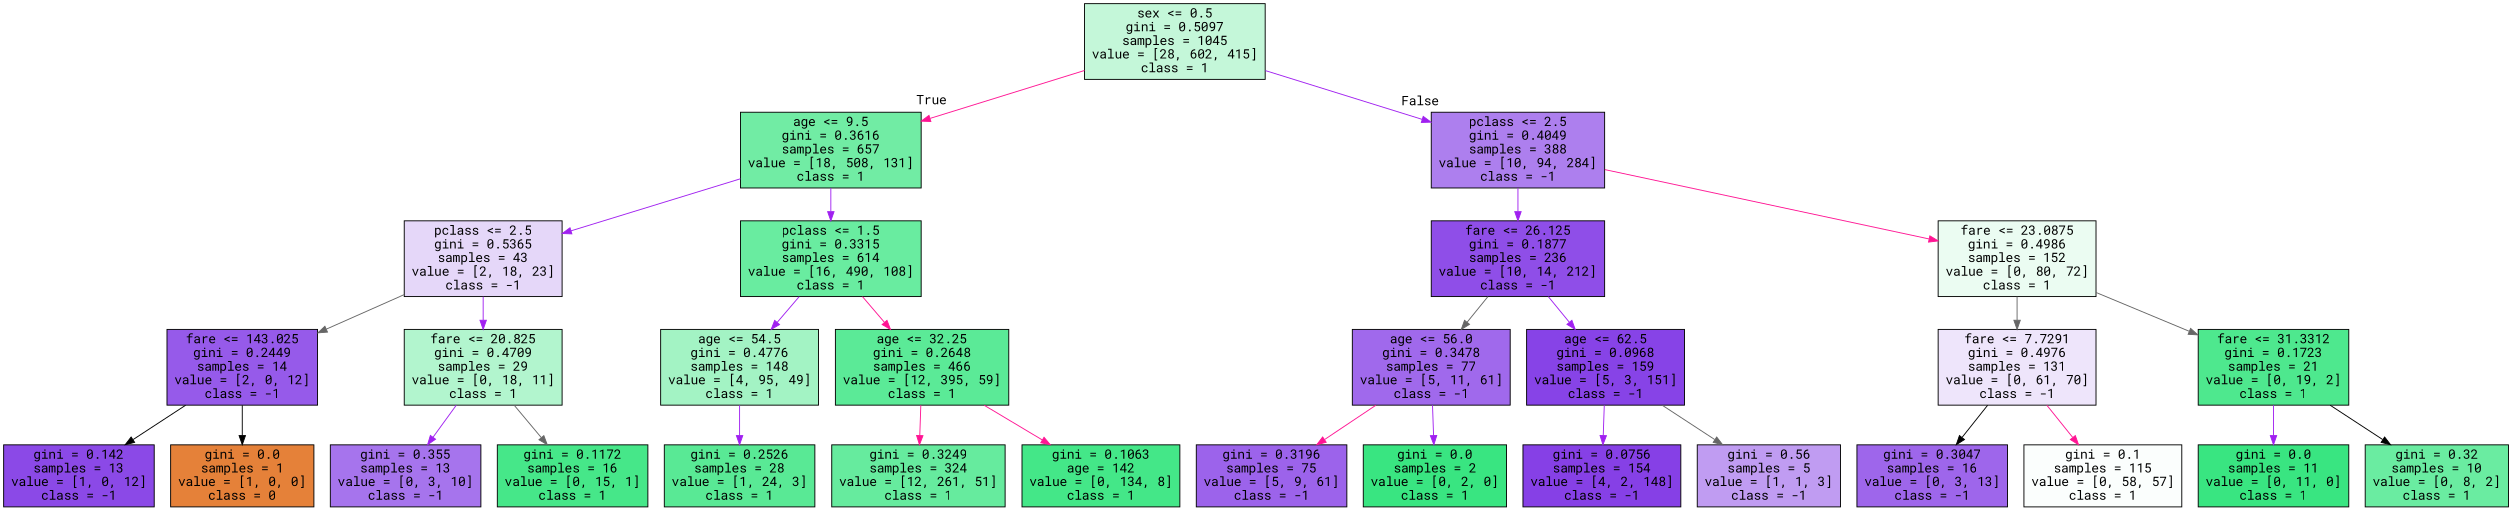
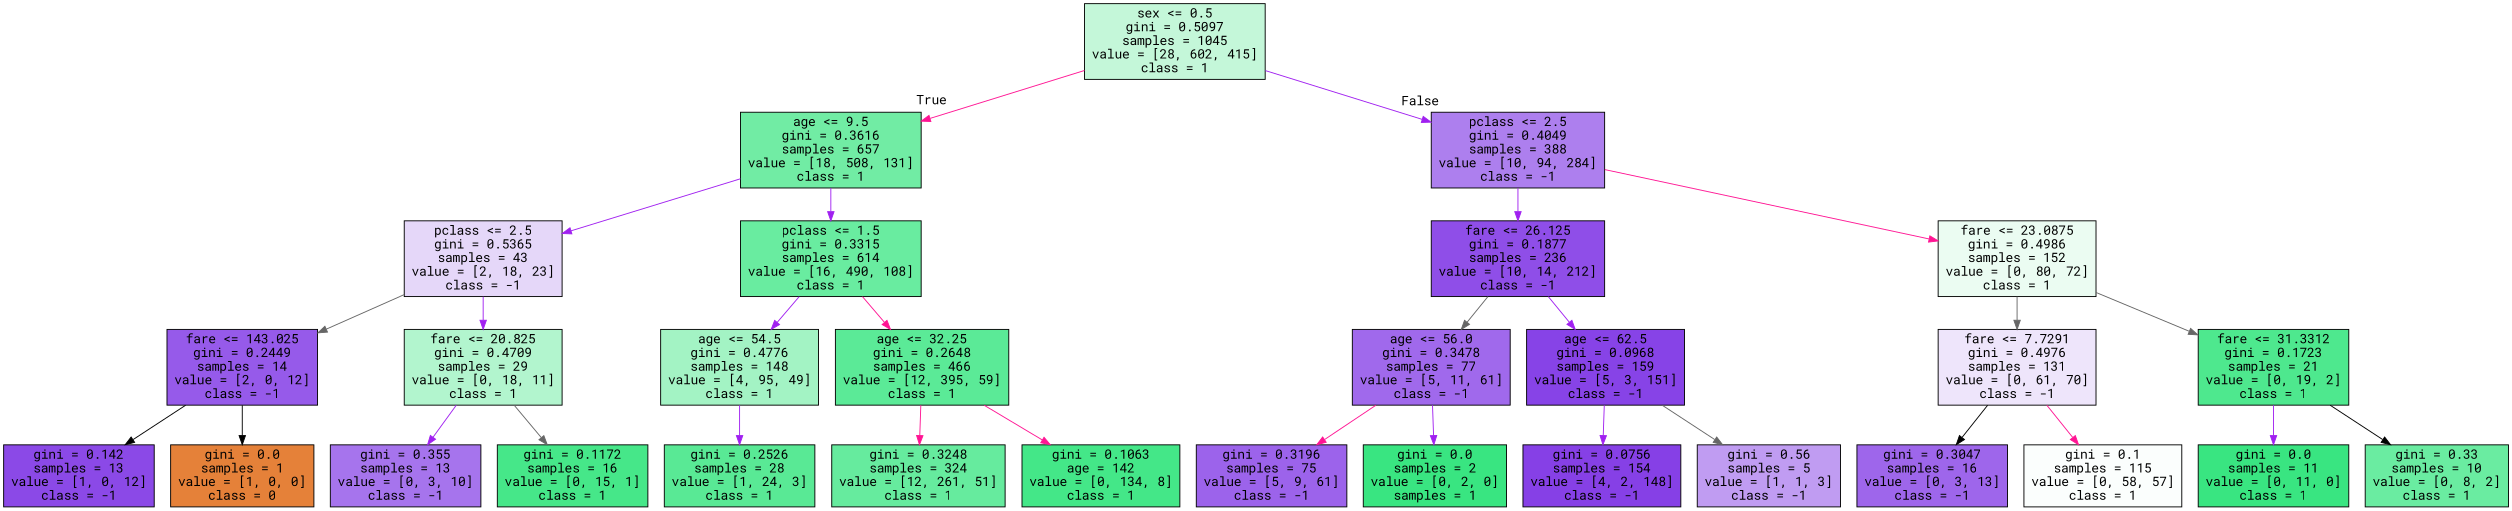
(918, 476) -> (918, 476)
(1435, 476) -> (1435, 476)
(2437, 476) -> (2437, 476)
